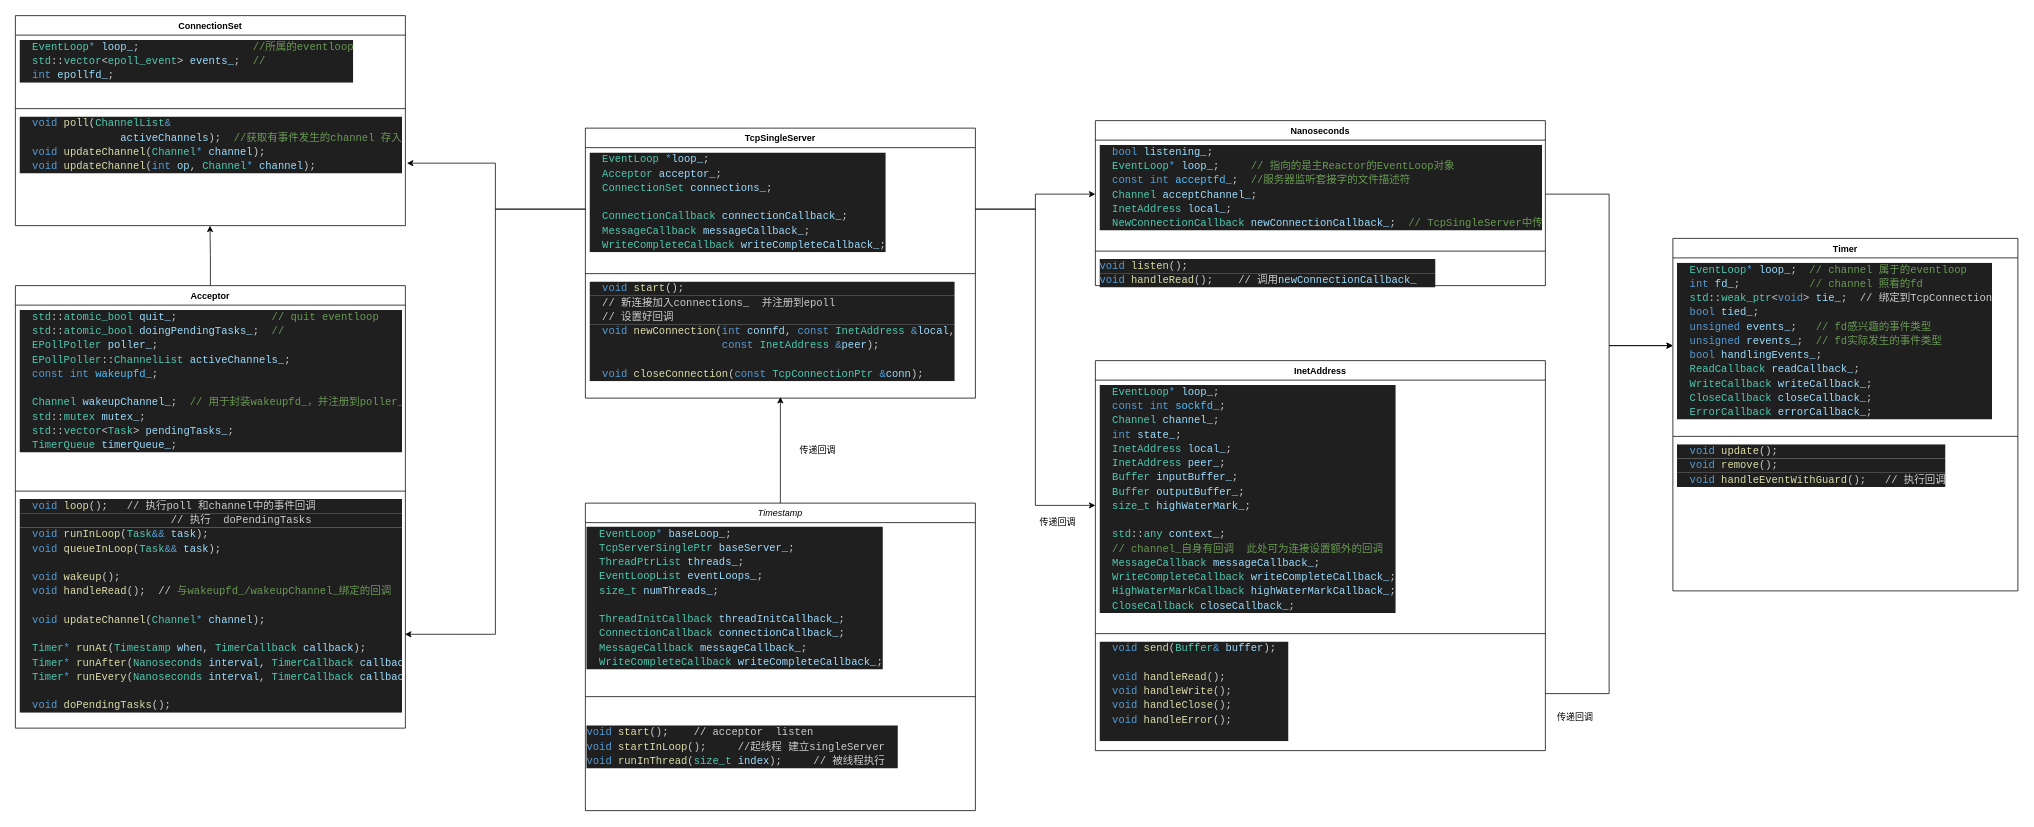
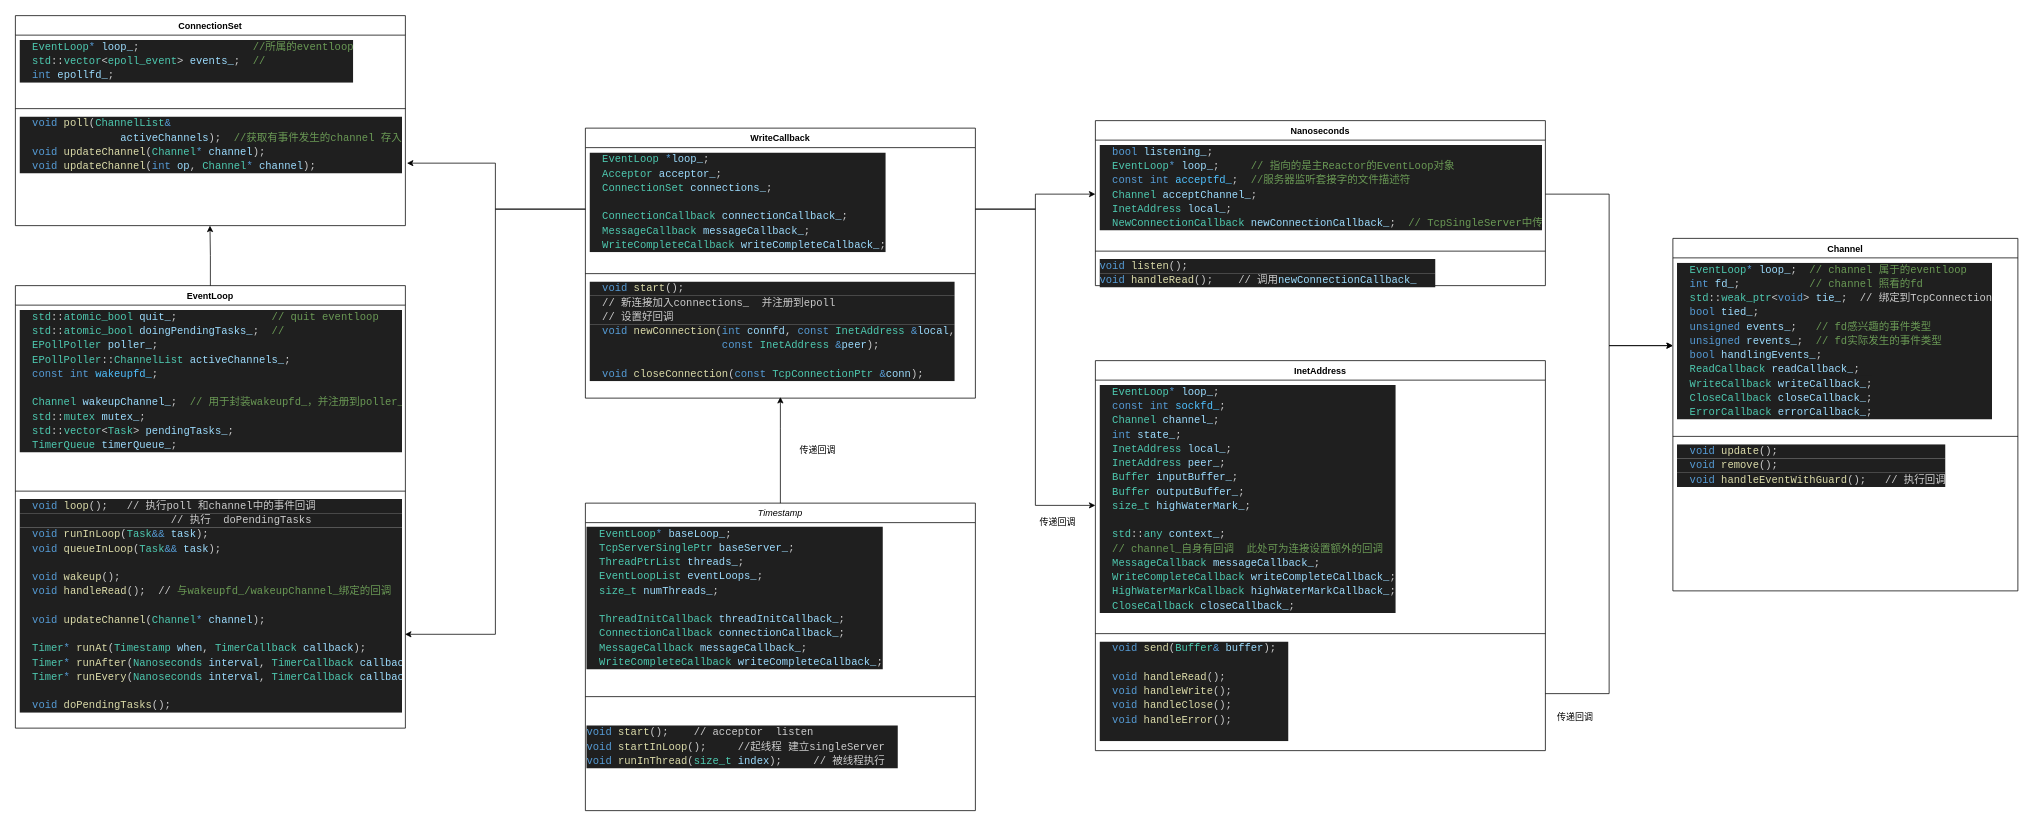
(780, 139) -> (780, 139)
(1845, 249) -> (1845, 249)
(210, 296) -> (210, 296)
